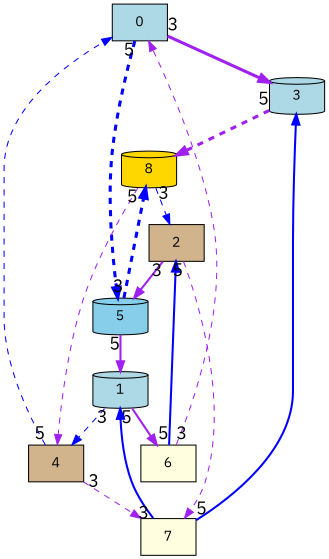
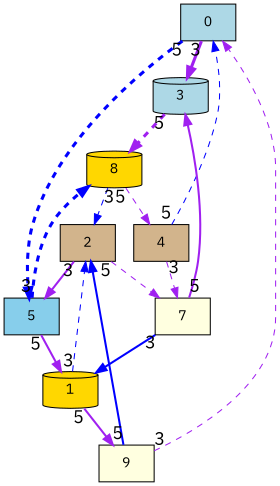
(120, 316) -> (32, 316)
(293, 342) -> (200, 211)
(120, 390) -> (70, 390)
(92, 423) -> (78, 322)
(168, 463) -> (127, 463)
